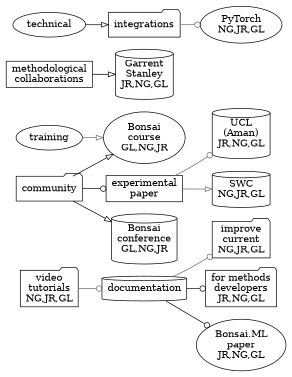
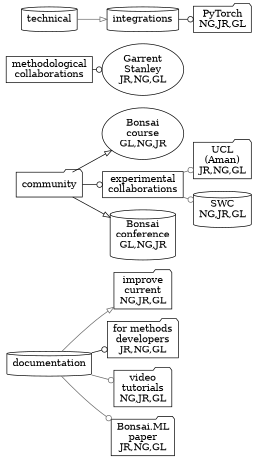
(49, 25) -> (49, 19)
(93, 25) -> (89, 19)
(144, 25) -> (143, 19)
(187, 25) -> (183, 19)
(241, 25) -> (222, 19)
(100, 74) -> (94, 70)
(144, 74) -> (143, 70)
(241, 134) -> (222, 161)
(49, 138) -> none
(194, 189) -> (186, 198)
(144, 193) -> (143, 189)
(190, 268) -> (84, 330)
(87, 289) -> (100, 377)
(185, 312) -> (83, 397)
(241, 345) -> (143, 437)
